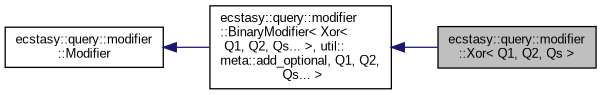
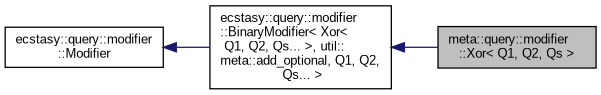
(517, 47) -> (517, 47)
